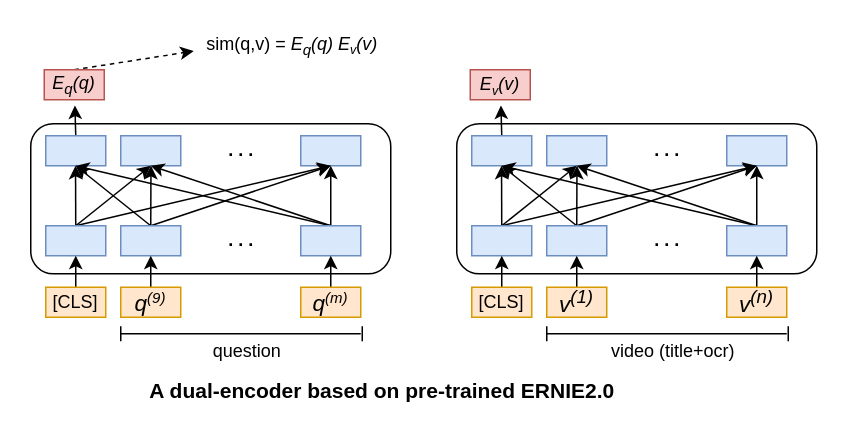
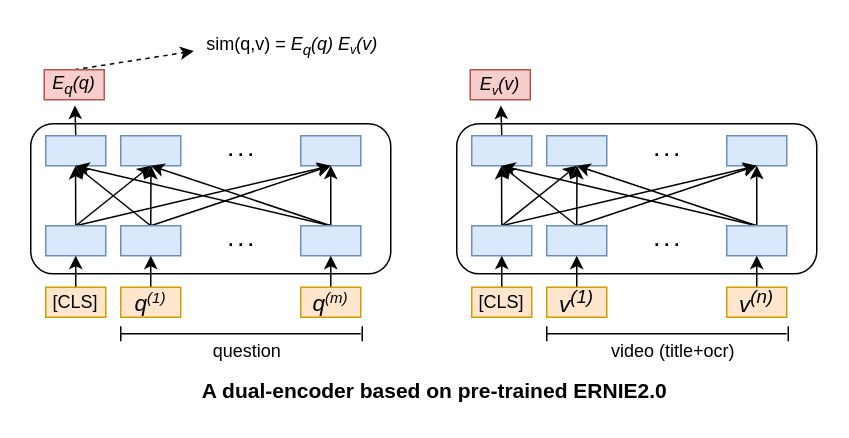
(151, 302) -> (151, 302)
(382, 391) -> (434, 391)
